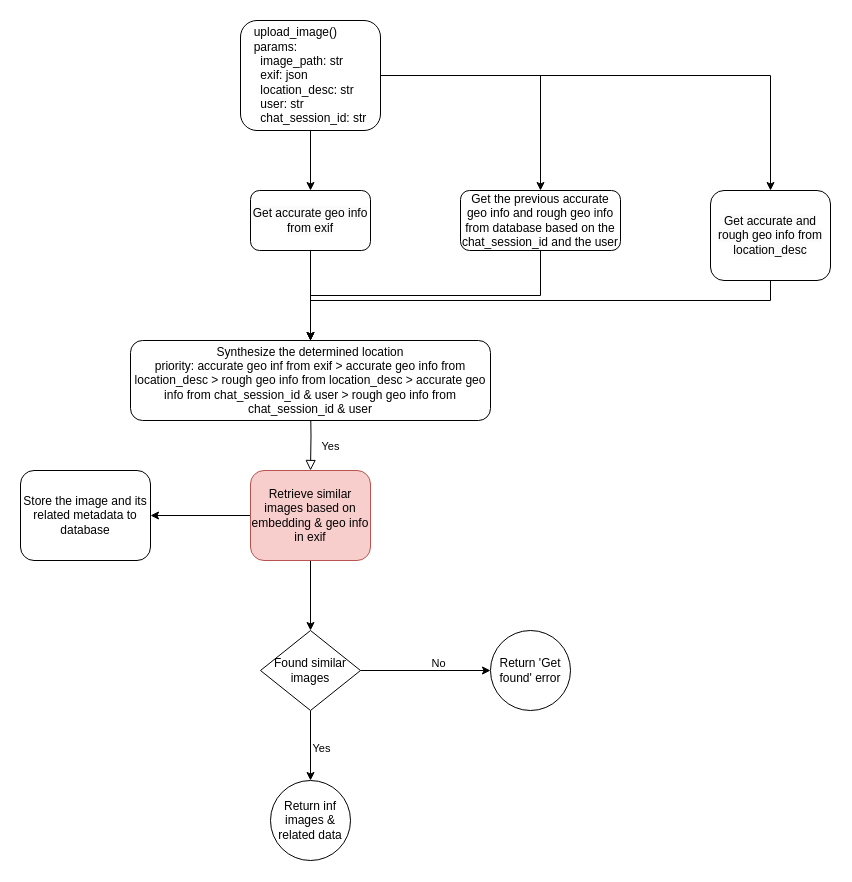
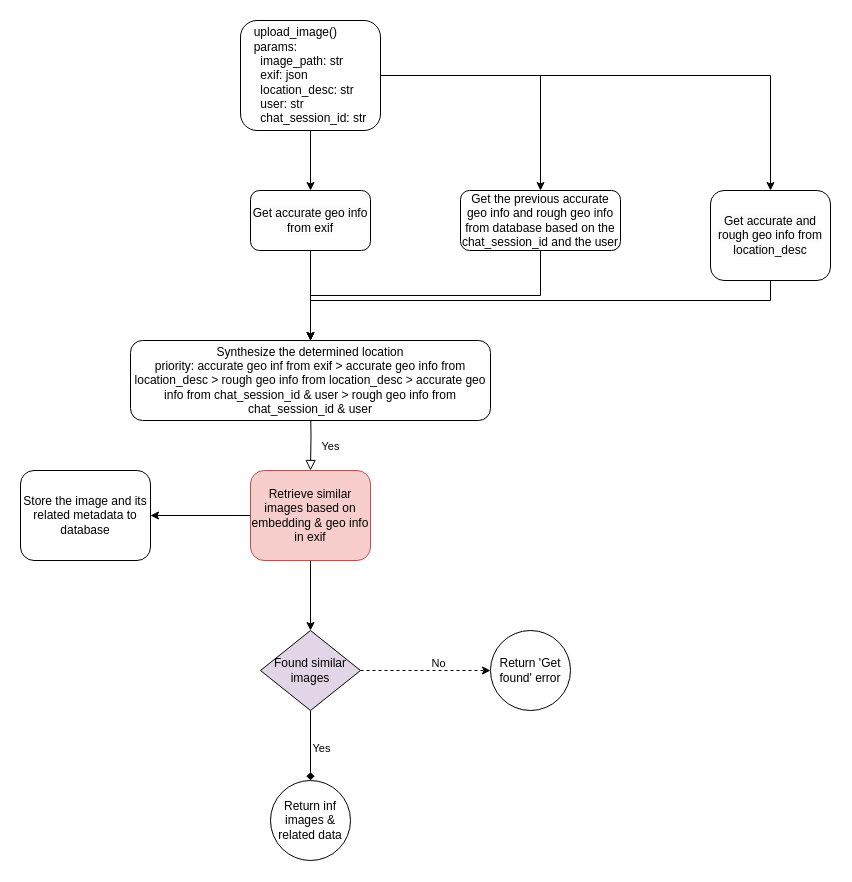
(311, 671) -> (311, 671)
(422, 671) -> (422, 671)
(311, 772) -> (311, 772)
